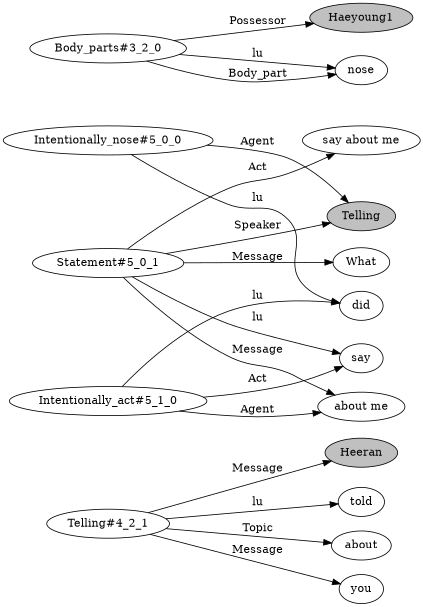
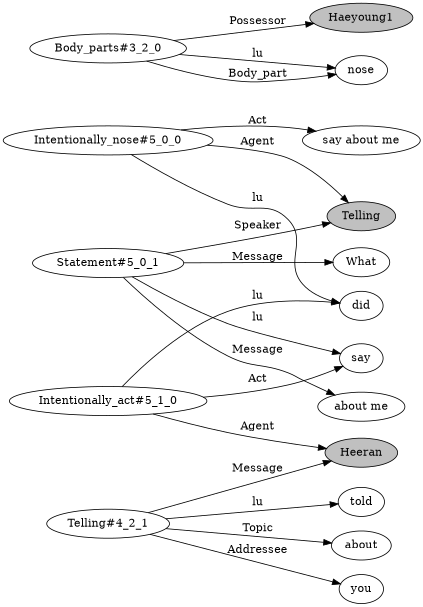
(222, 191) -> (244, 126)
(246, 417) -> (235, 434)
(258, 550) -> (258, 550)
